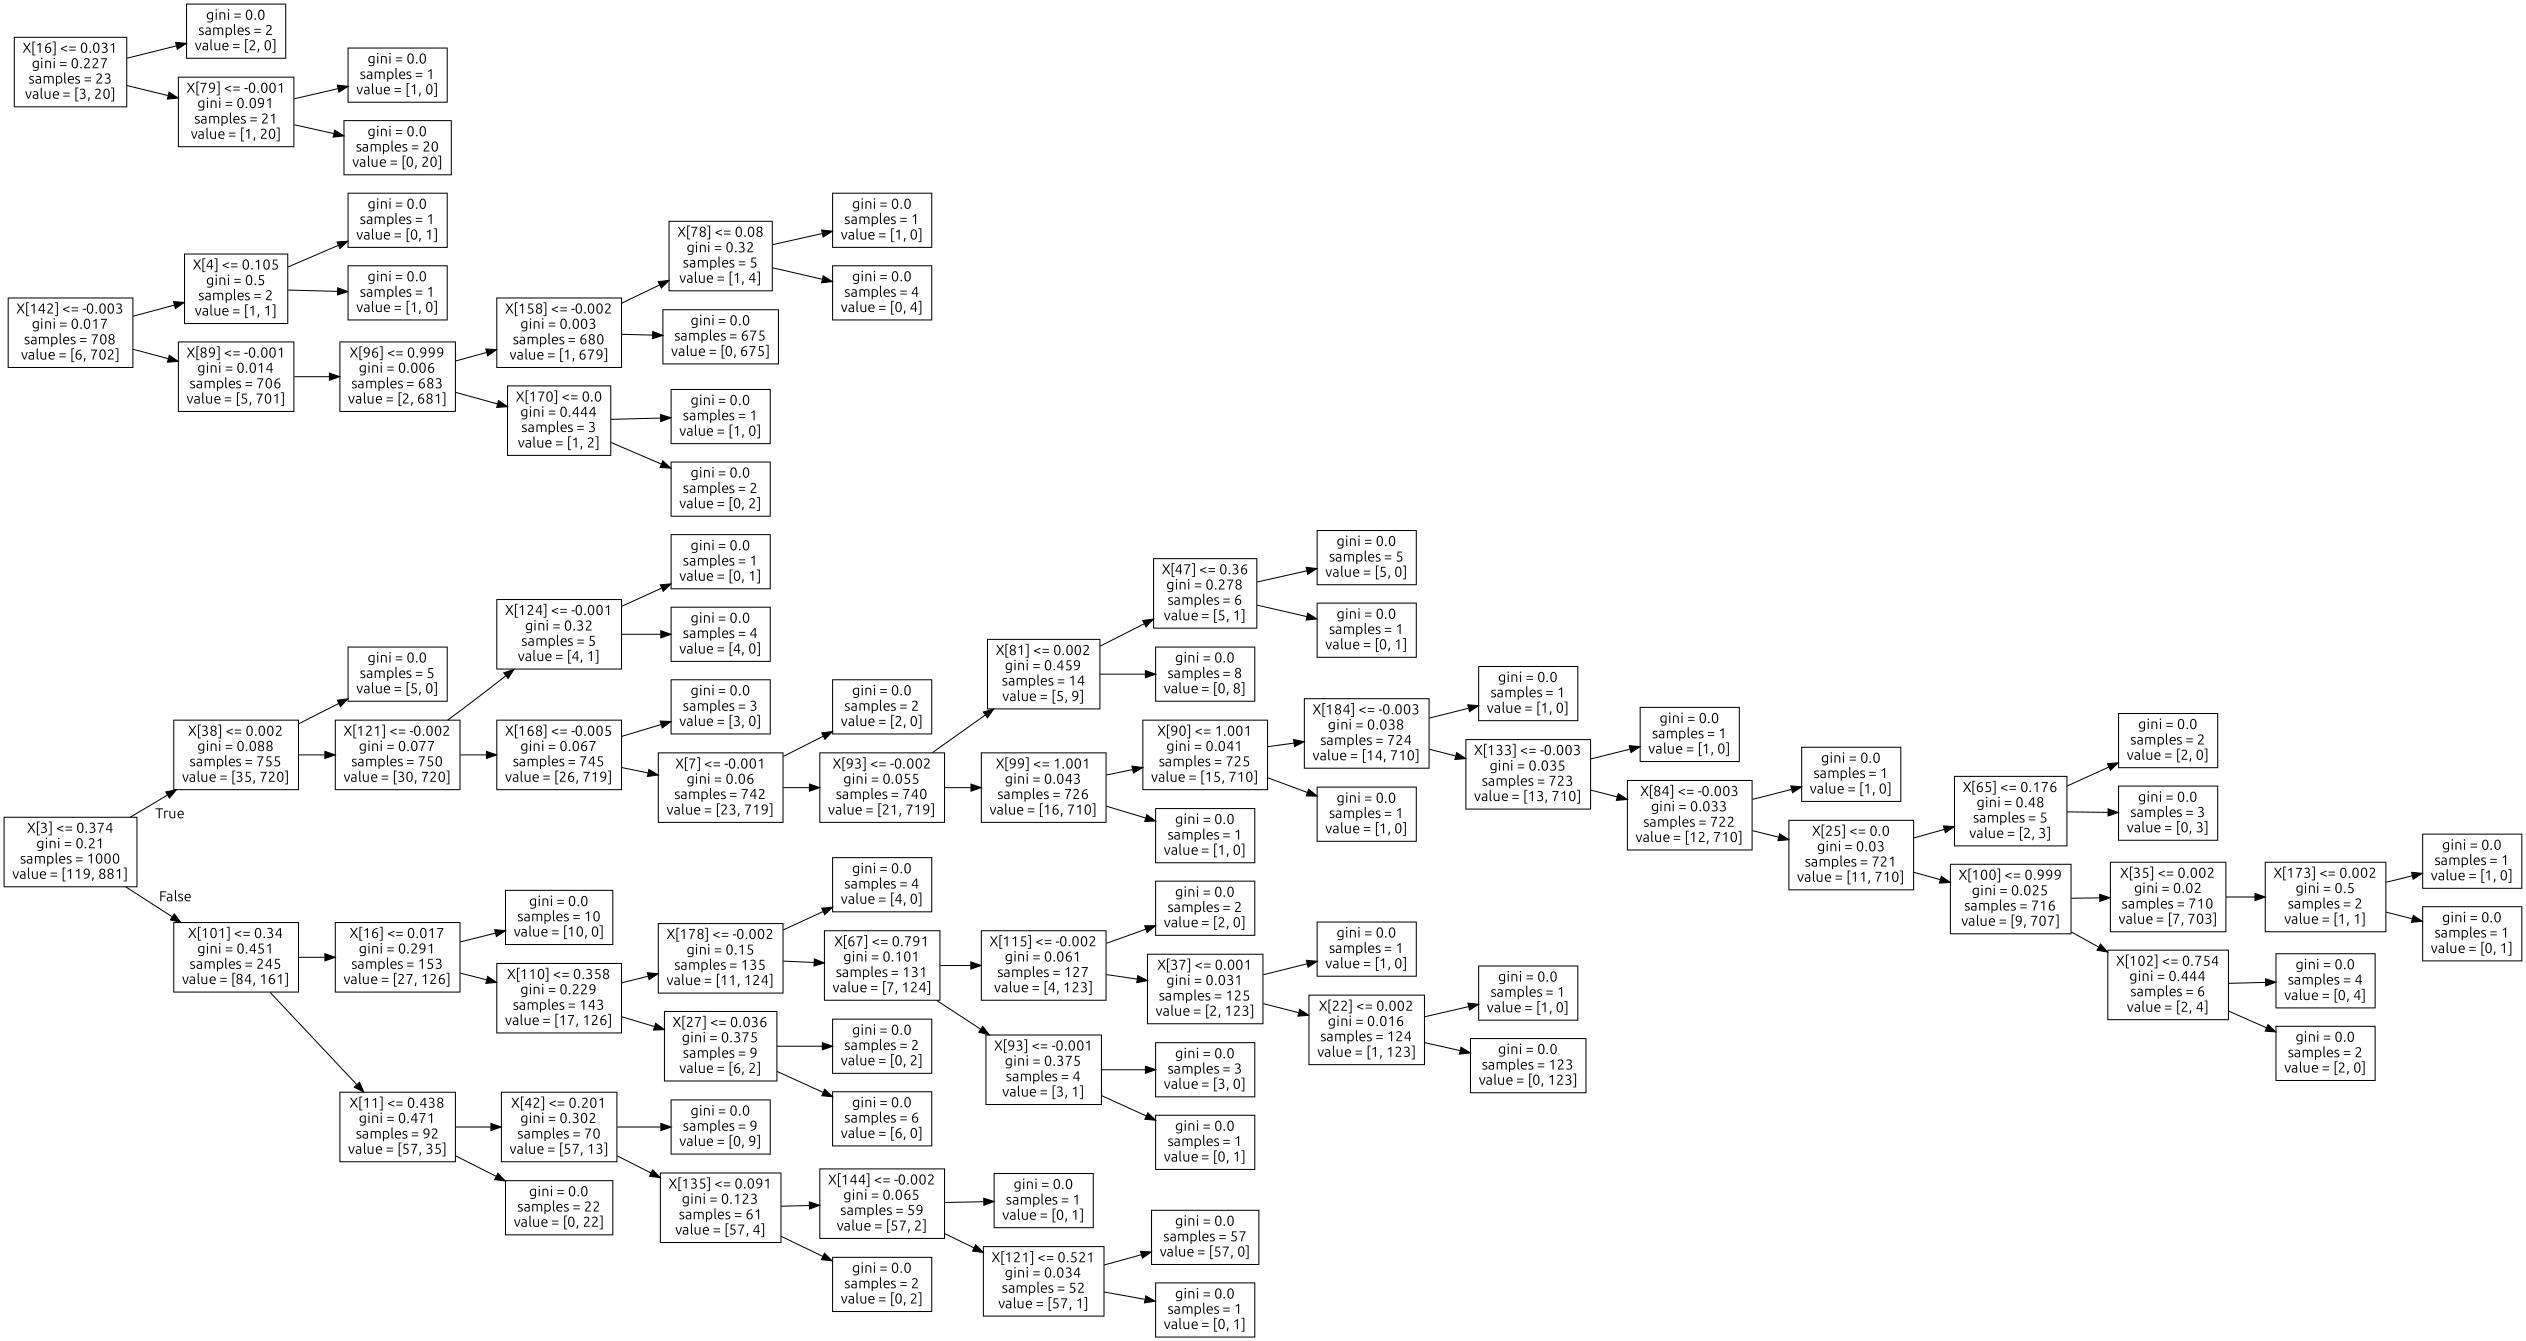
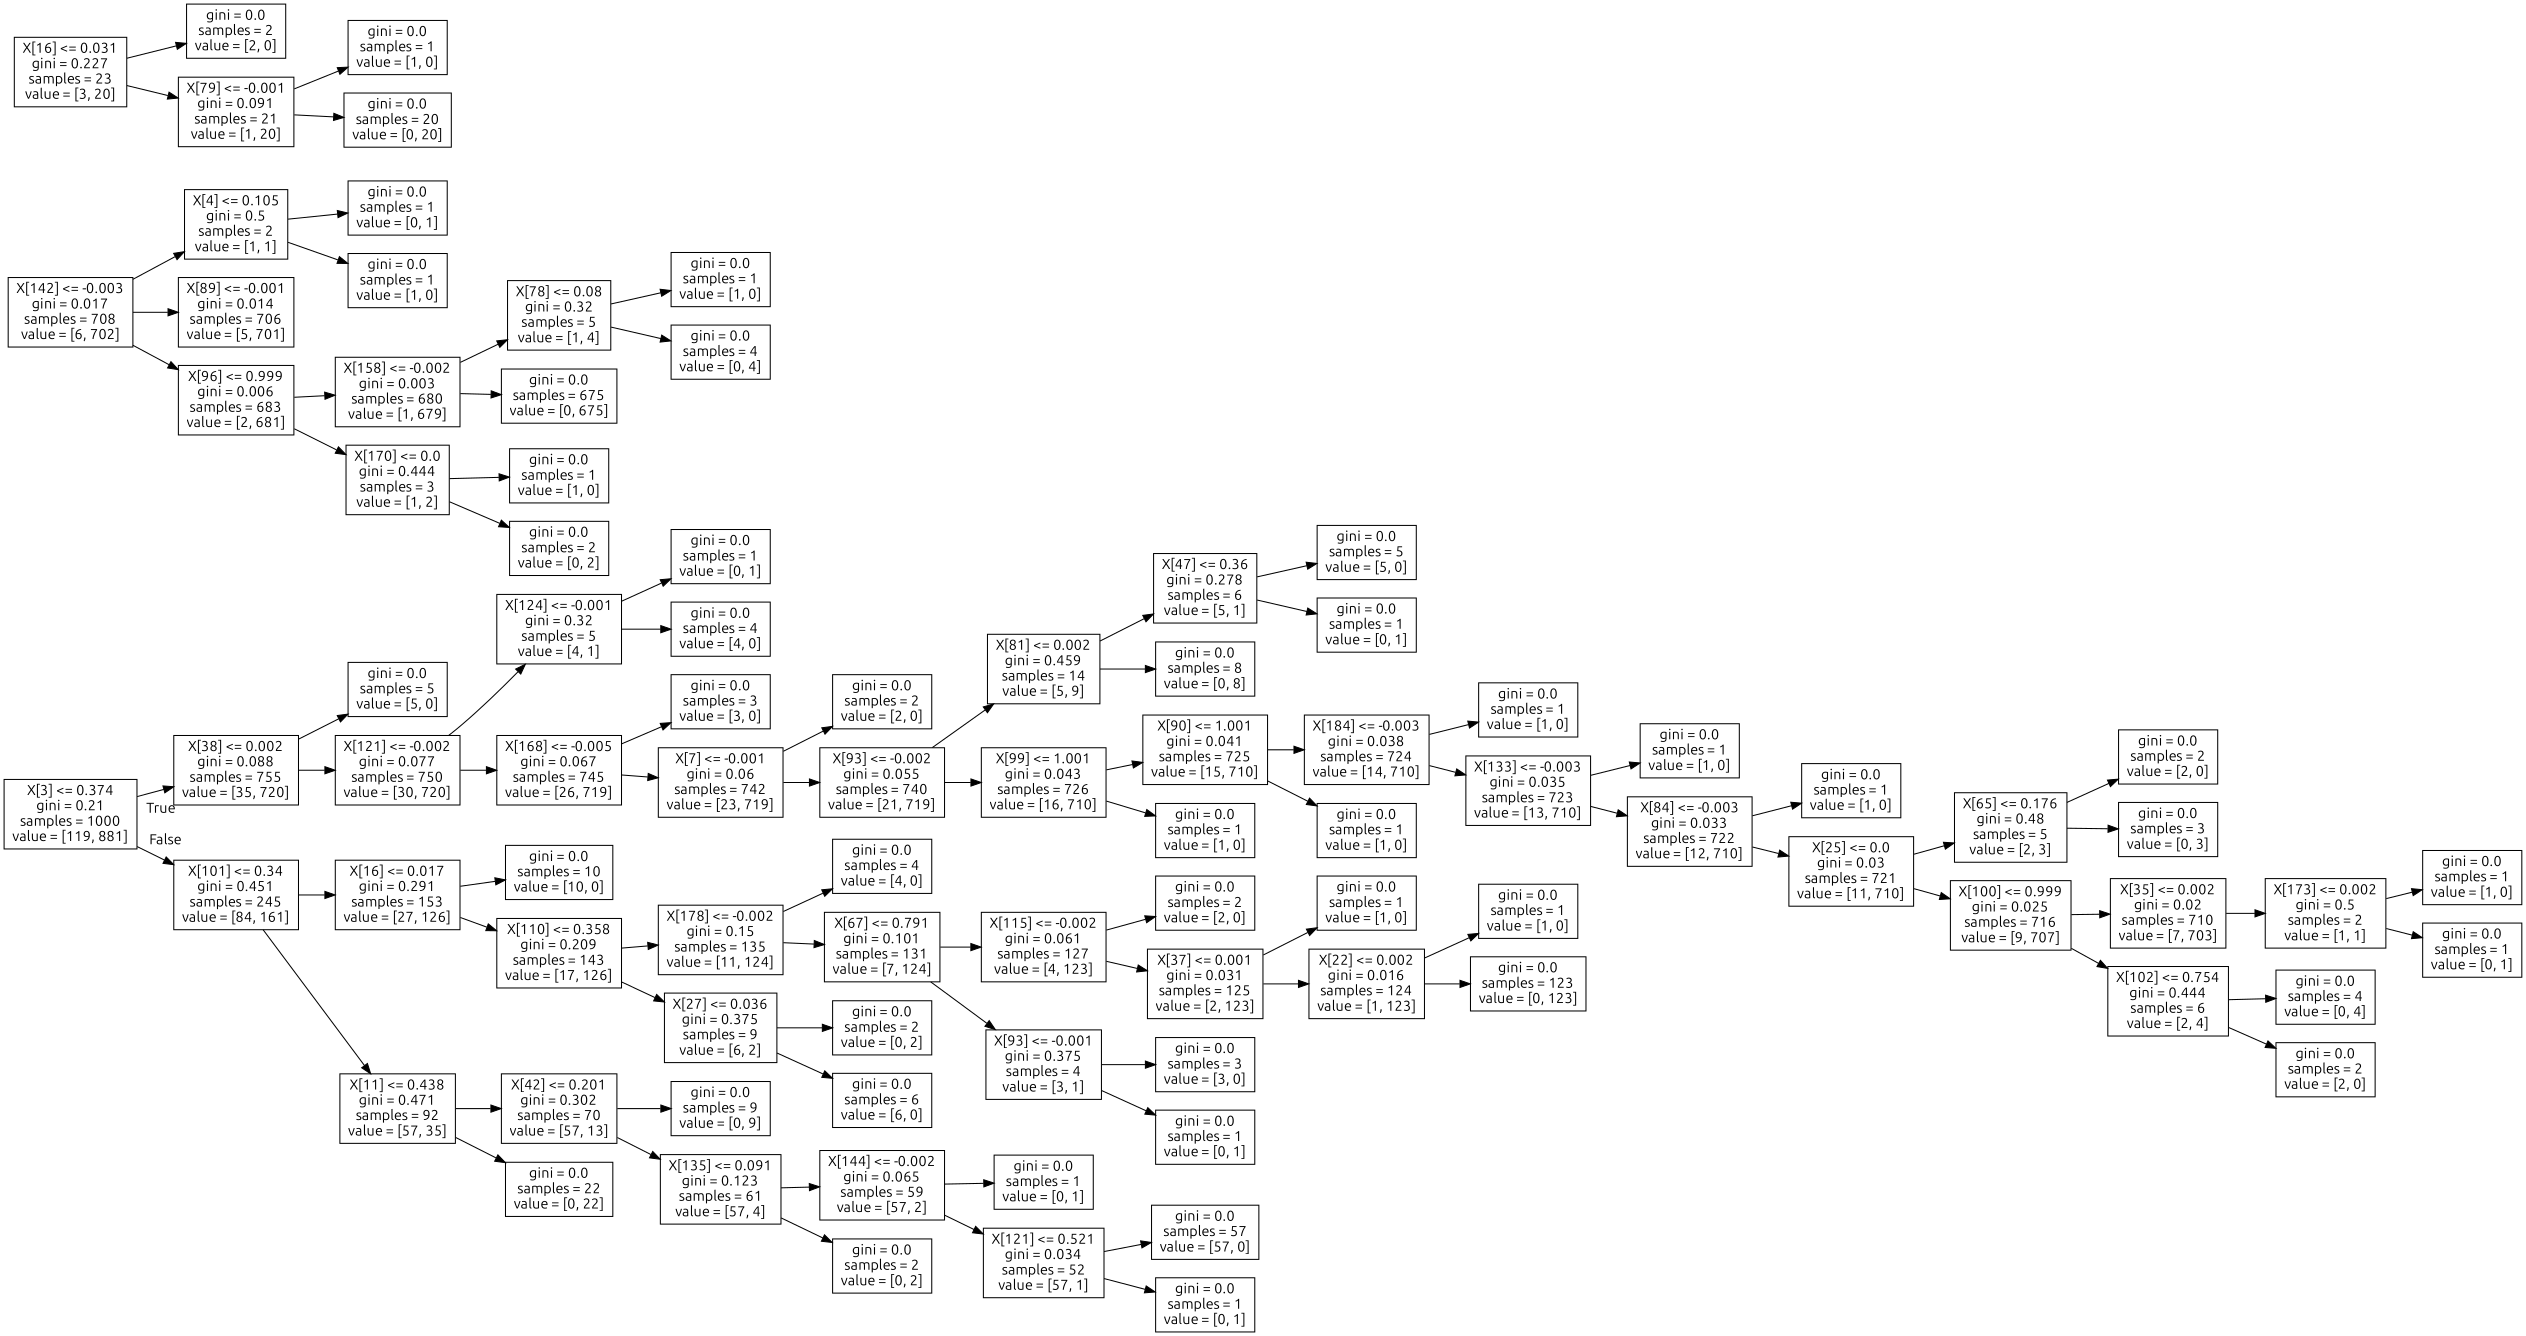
(312, 377) -> (151, 355)
(559, 998) -> (559, 953)
